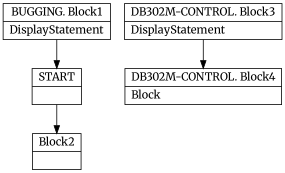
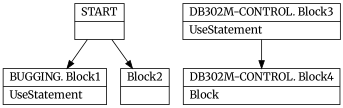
(57, 30) -> (46, 95)
(178, 30) -> (226, 30)
(57, 50) -> (79, 51)
